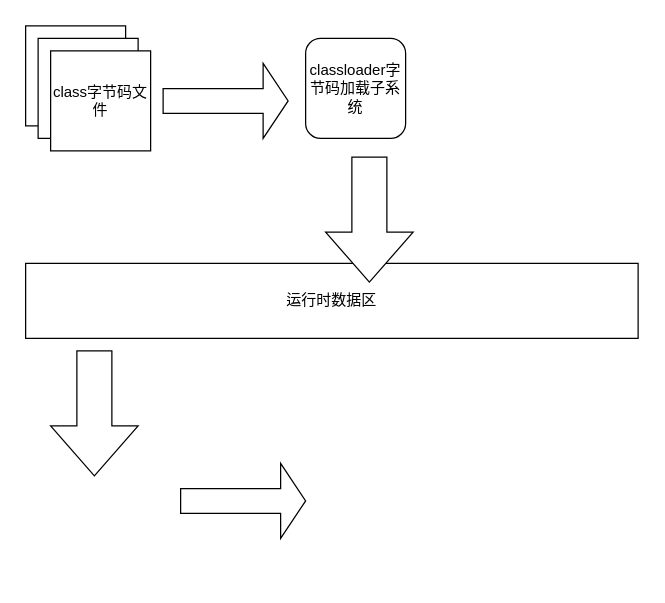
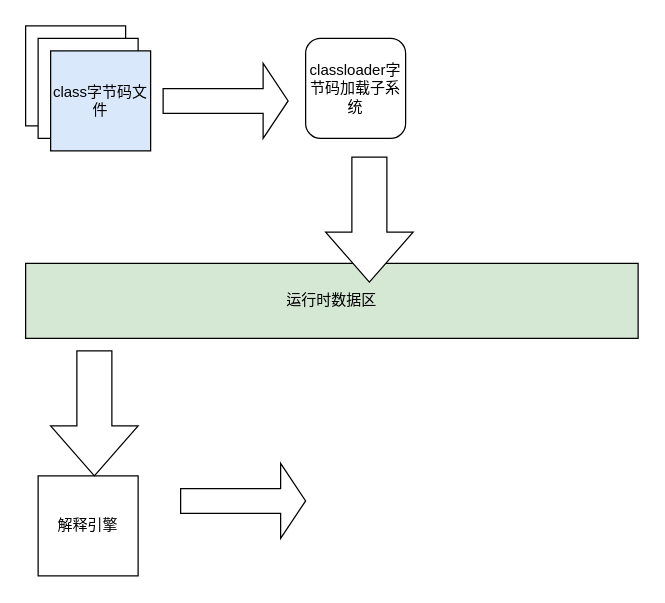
(101, 101) -> (101, 101)
(332, 301) -> (332, 301)
none -> (88, 526)
